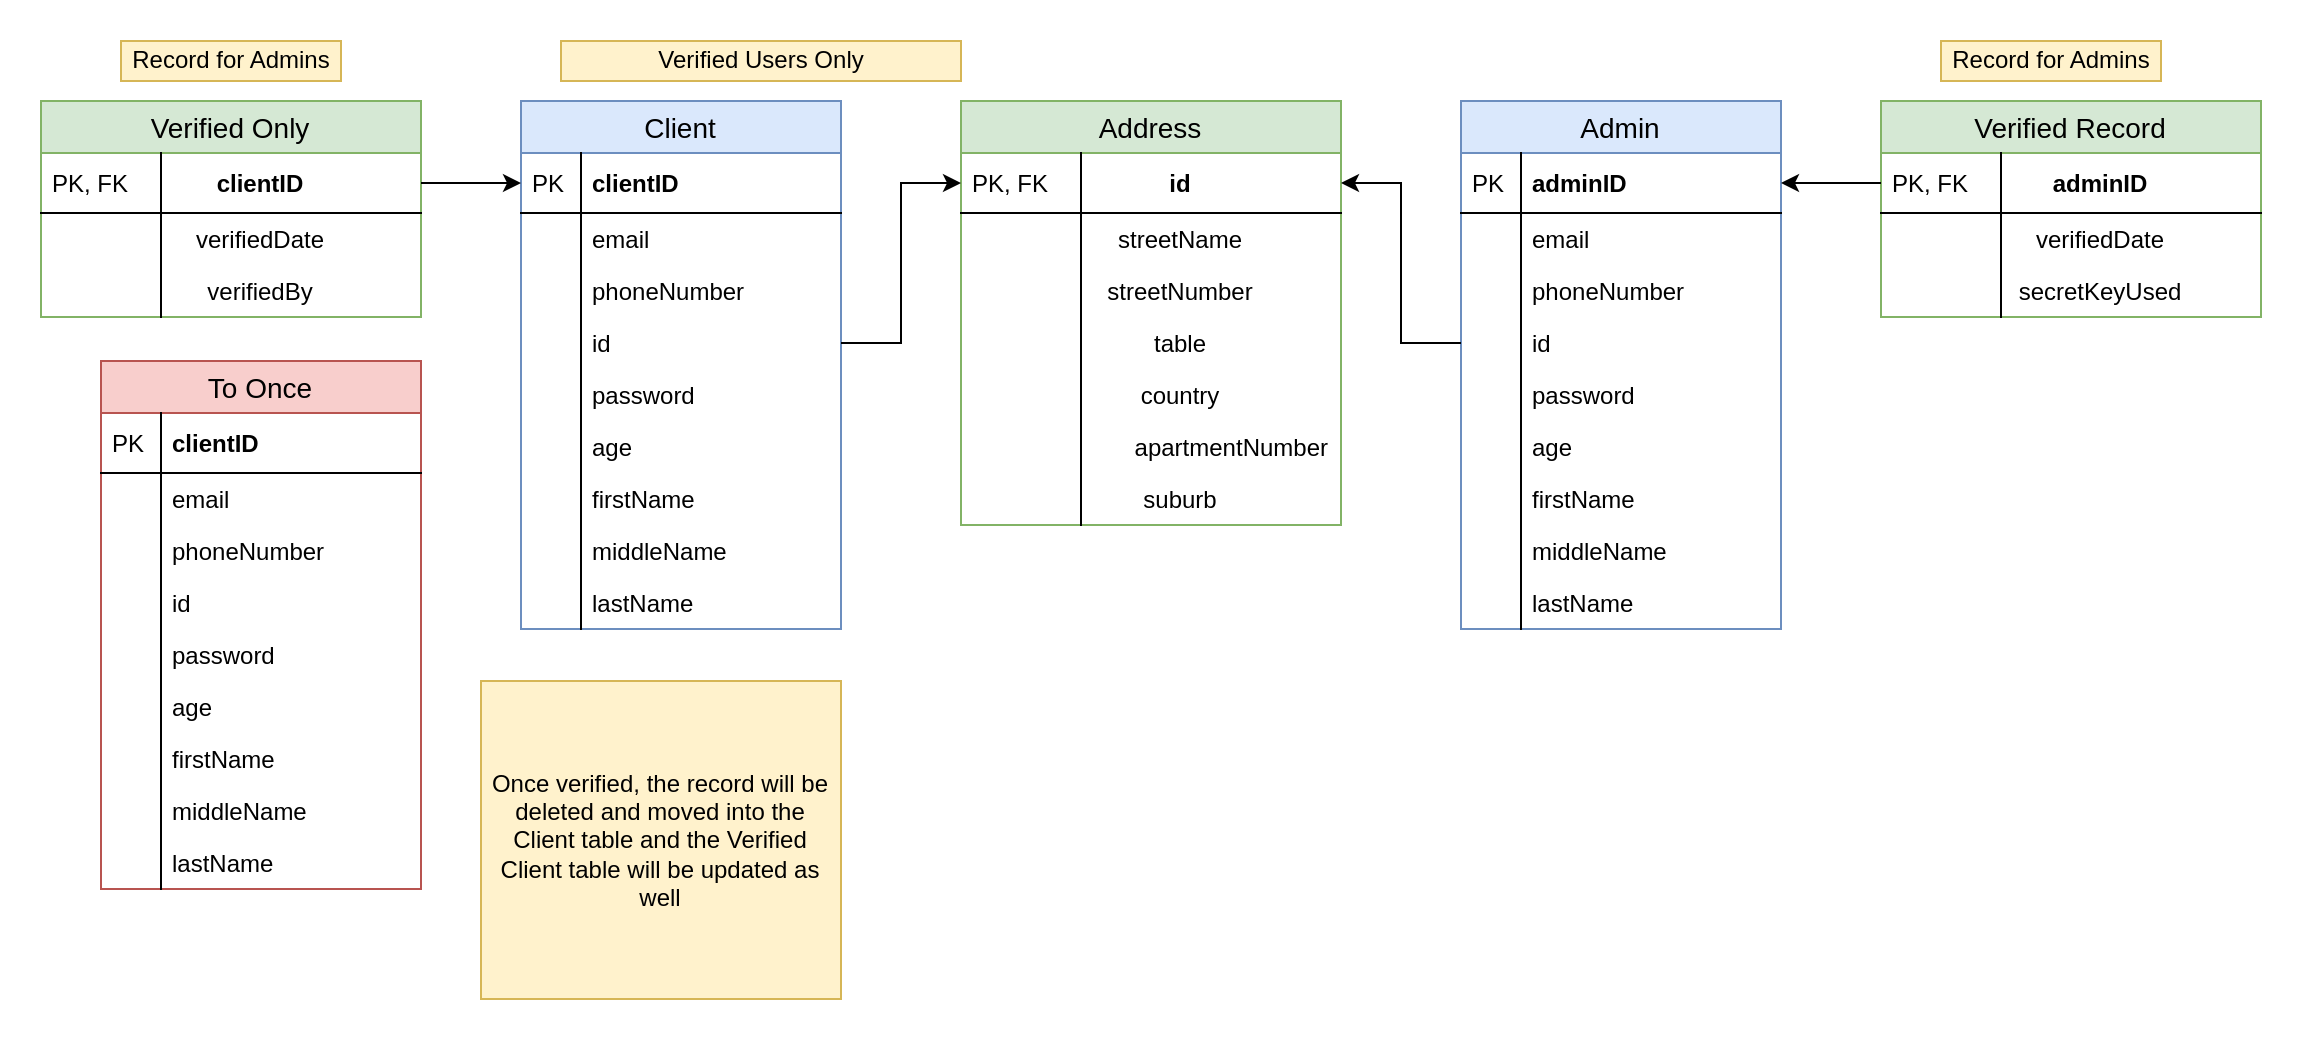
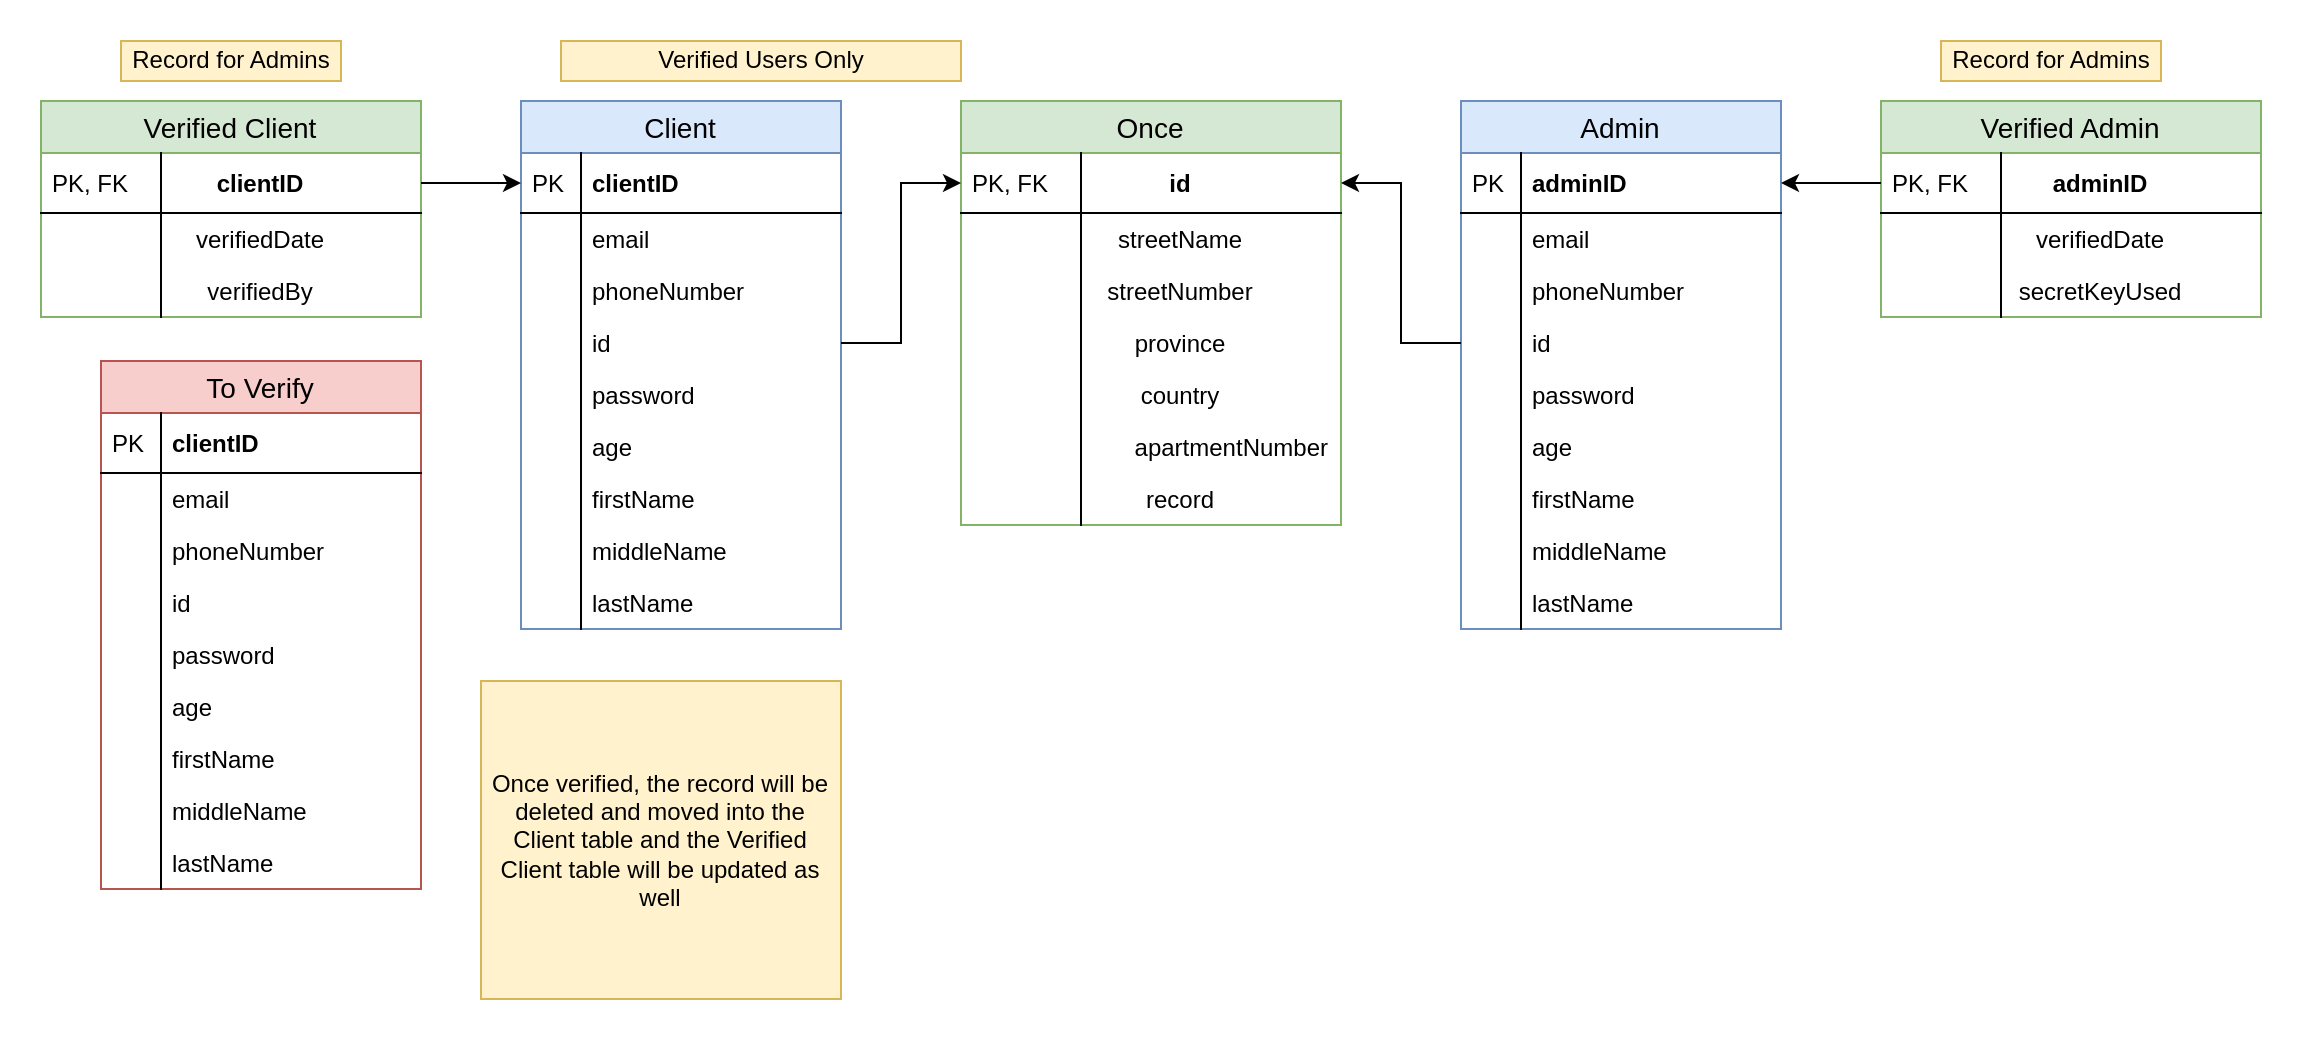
(230, 129) -> (230, 129)
(1150, 129) -> (1150, 129)
(2070, 129) -> (2070, 129)
(1180, 344) -> (1180, 344)
(260, 389) -> (260, 389)
(1180, 500) -> (1180, 500)
